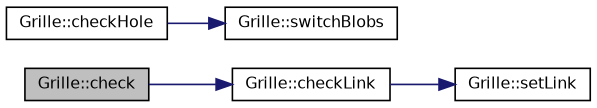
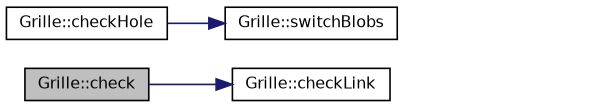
(523, 84) -> none
